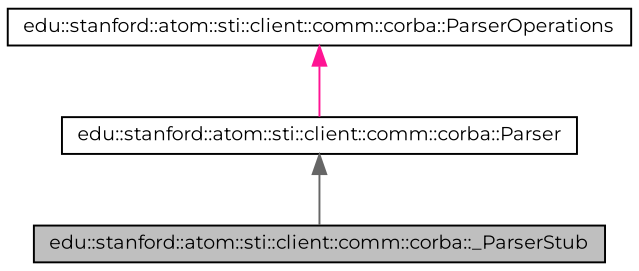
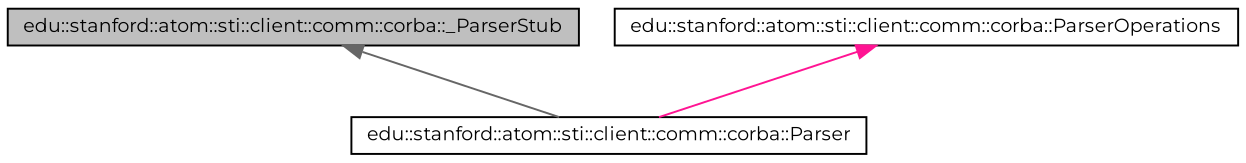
(319, 200) -> (461, 85)
